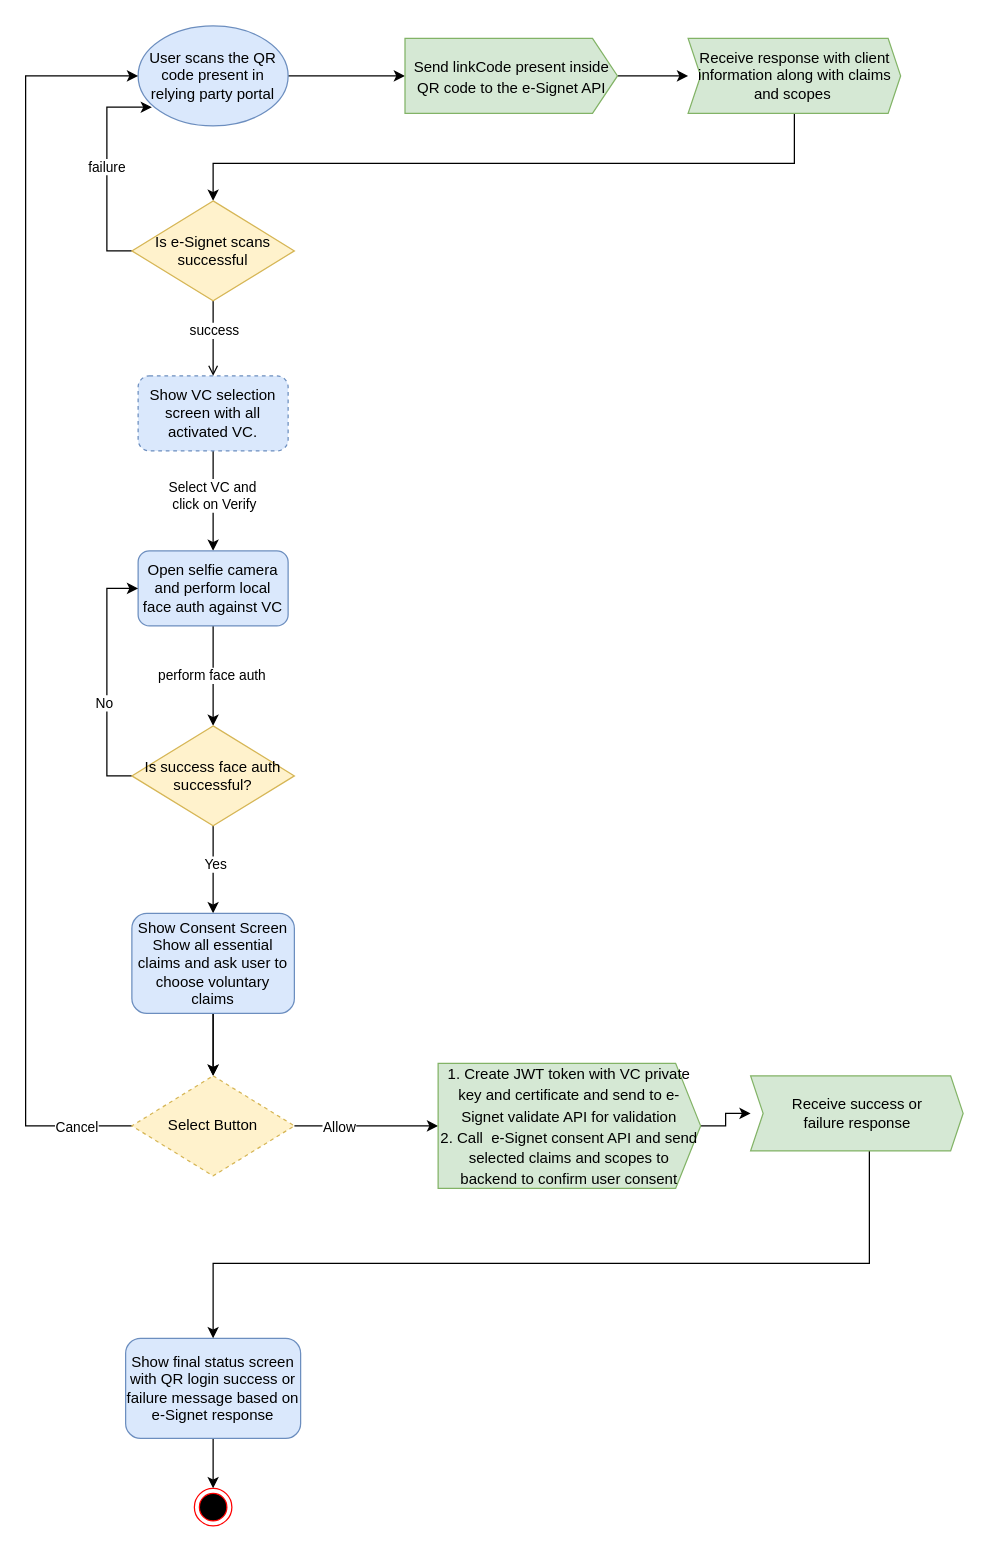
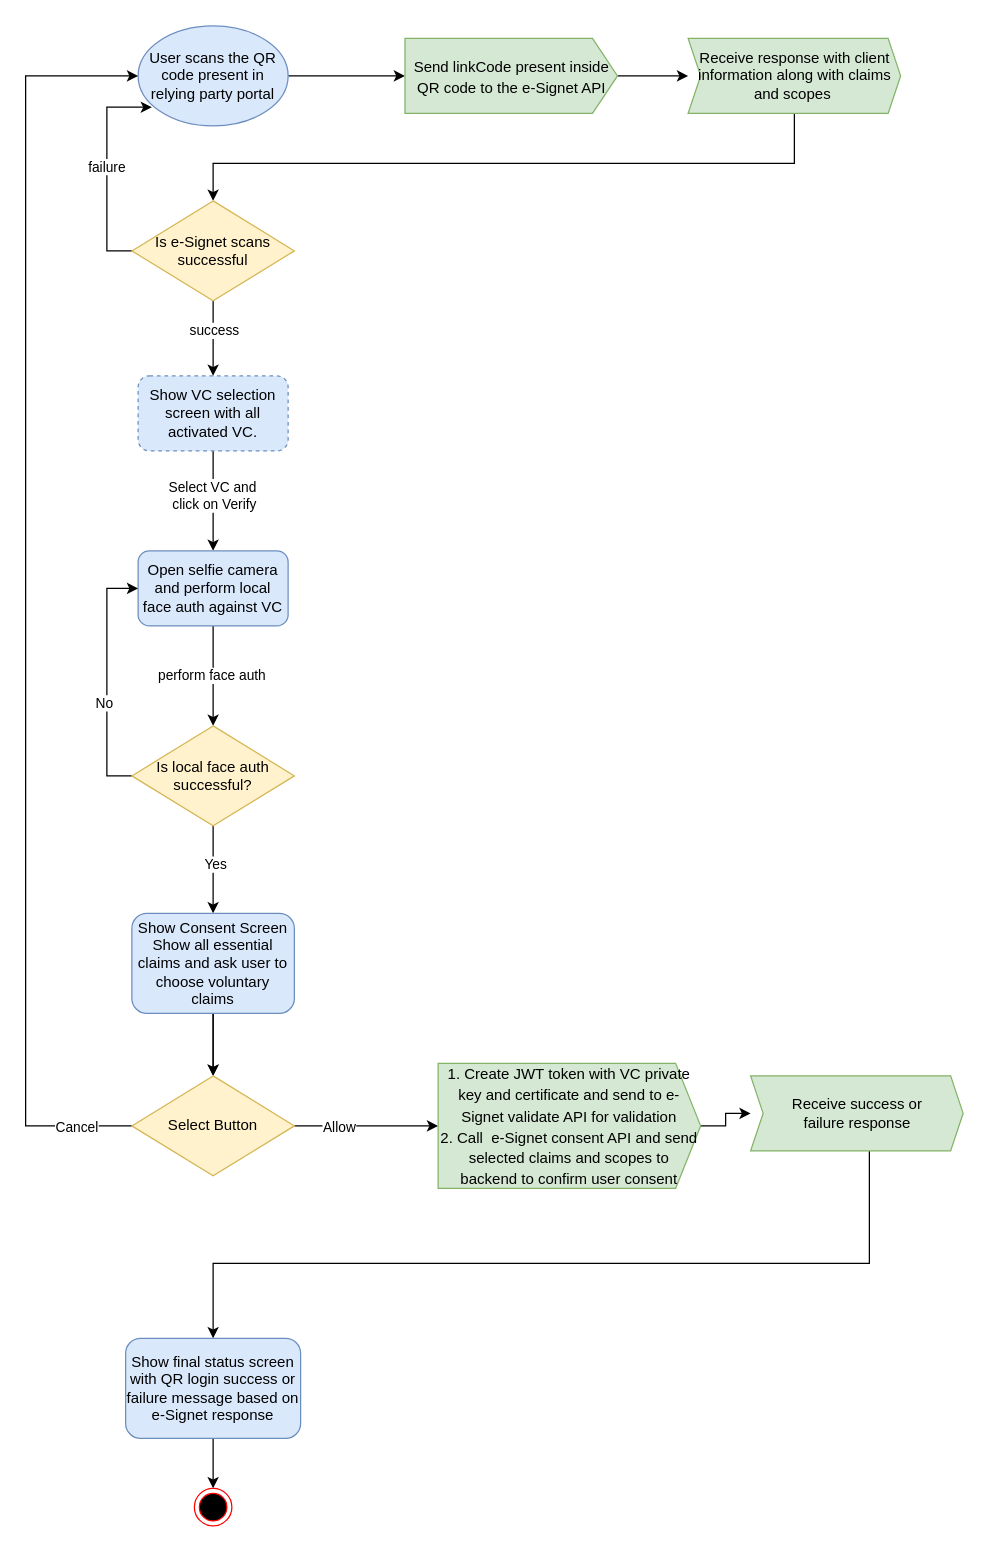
(213, 367) -> (213, 366)
(213, 776) -> (213, 776)
(213, 1126) -> (213, 1126)
